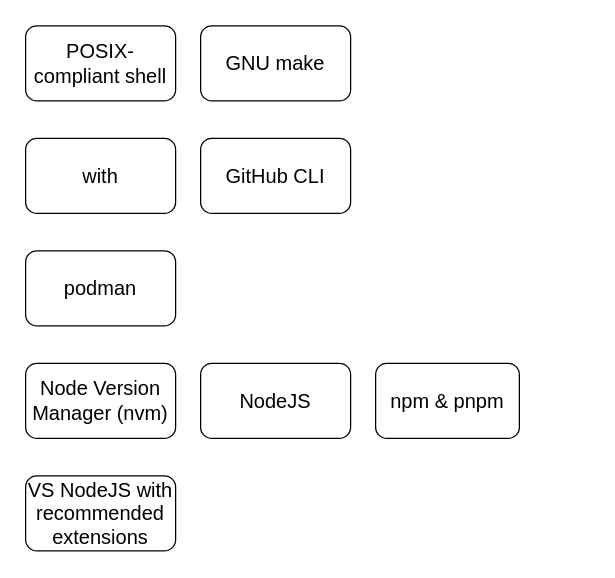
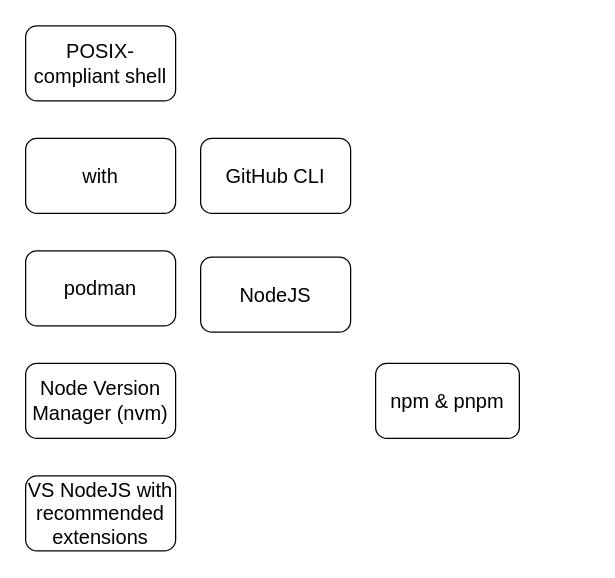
(276, 63) -> none
(276, 401) -> (276, 294)
